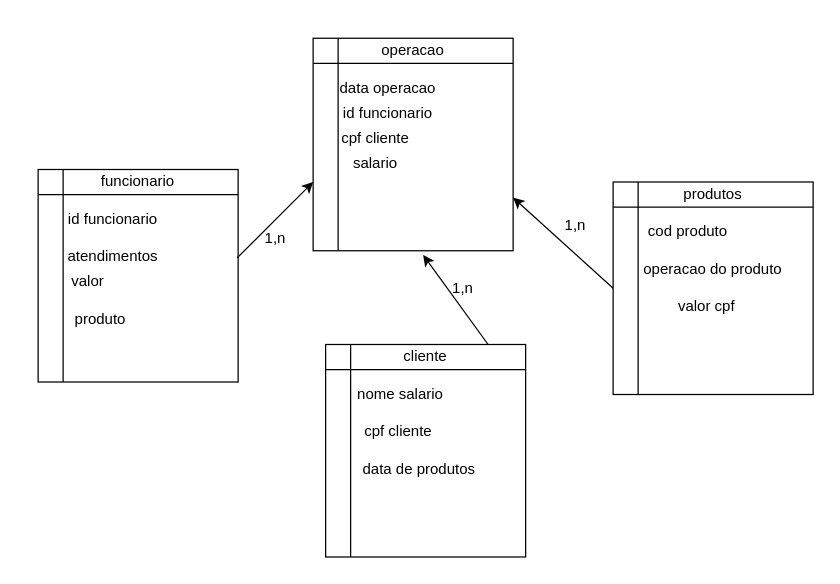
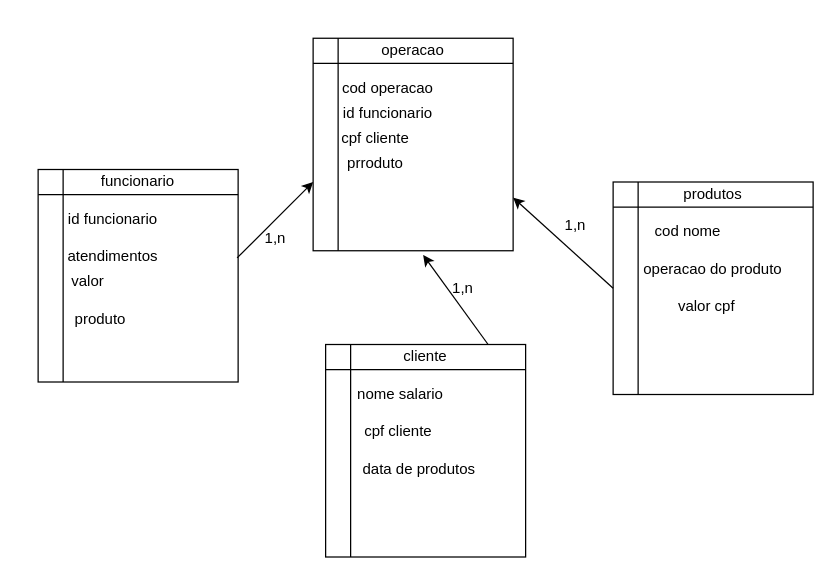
(388, 88) -> (388, 88)
(376, 163) -> (376, 163)
(688, 232) -> (688, 232)
